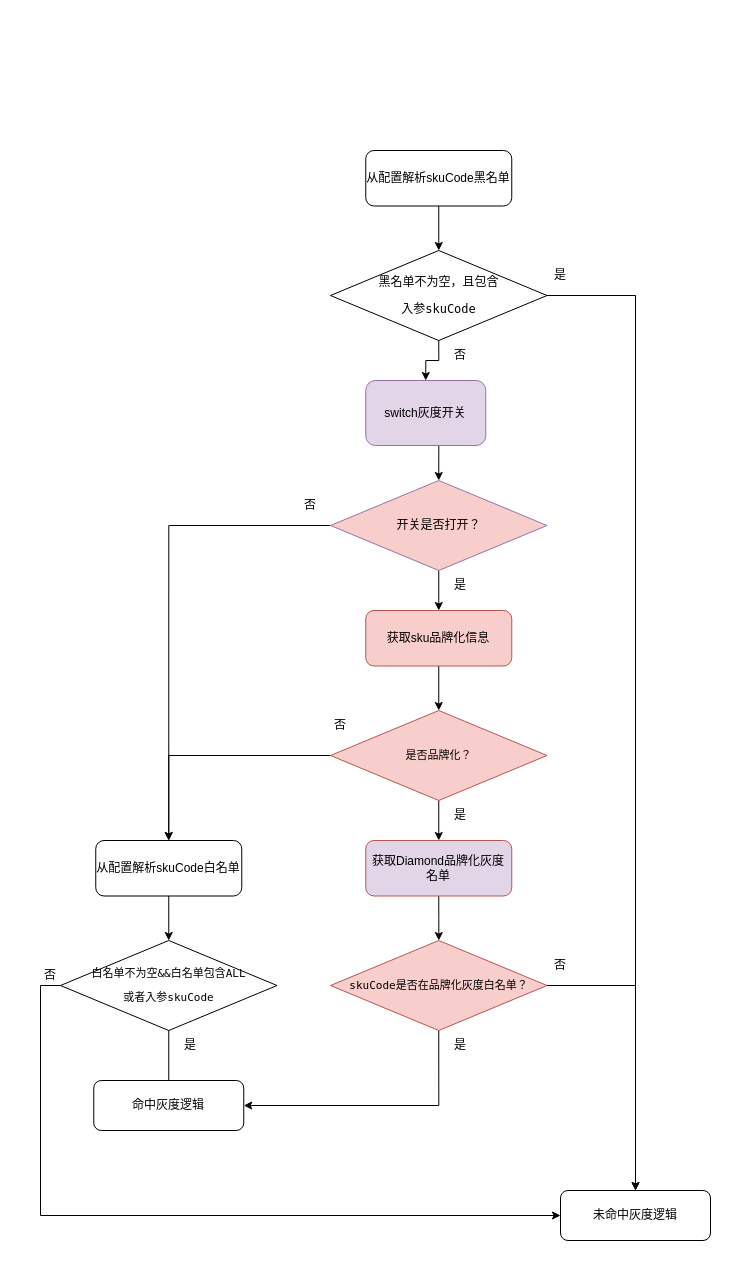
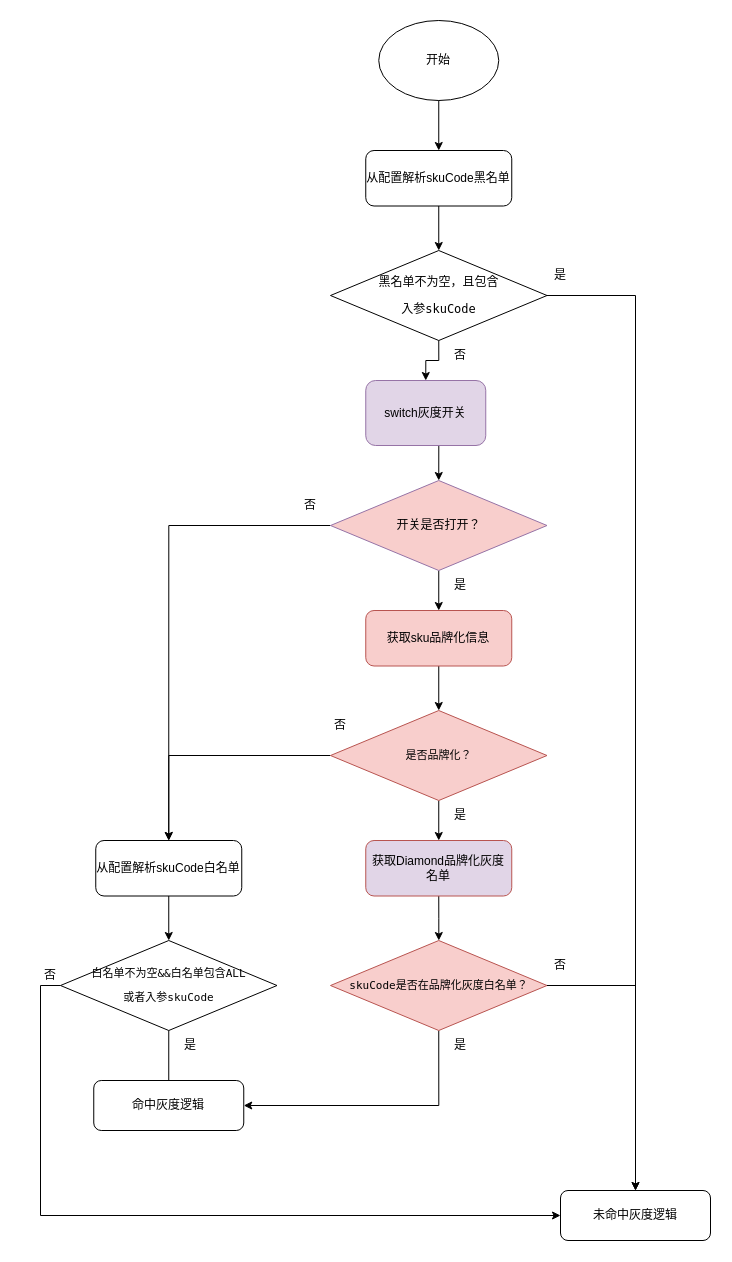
none -> (439, 61)
none -> (439, 122)
